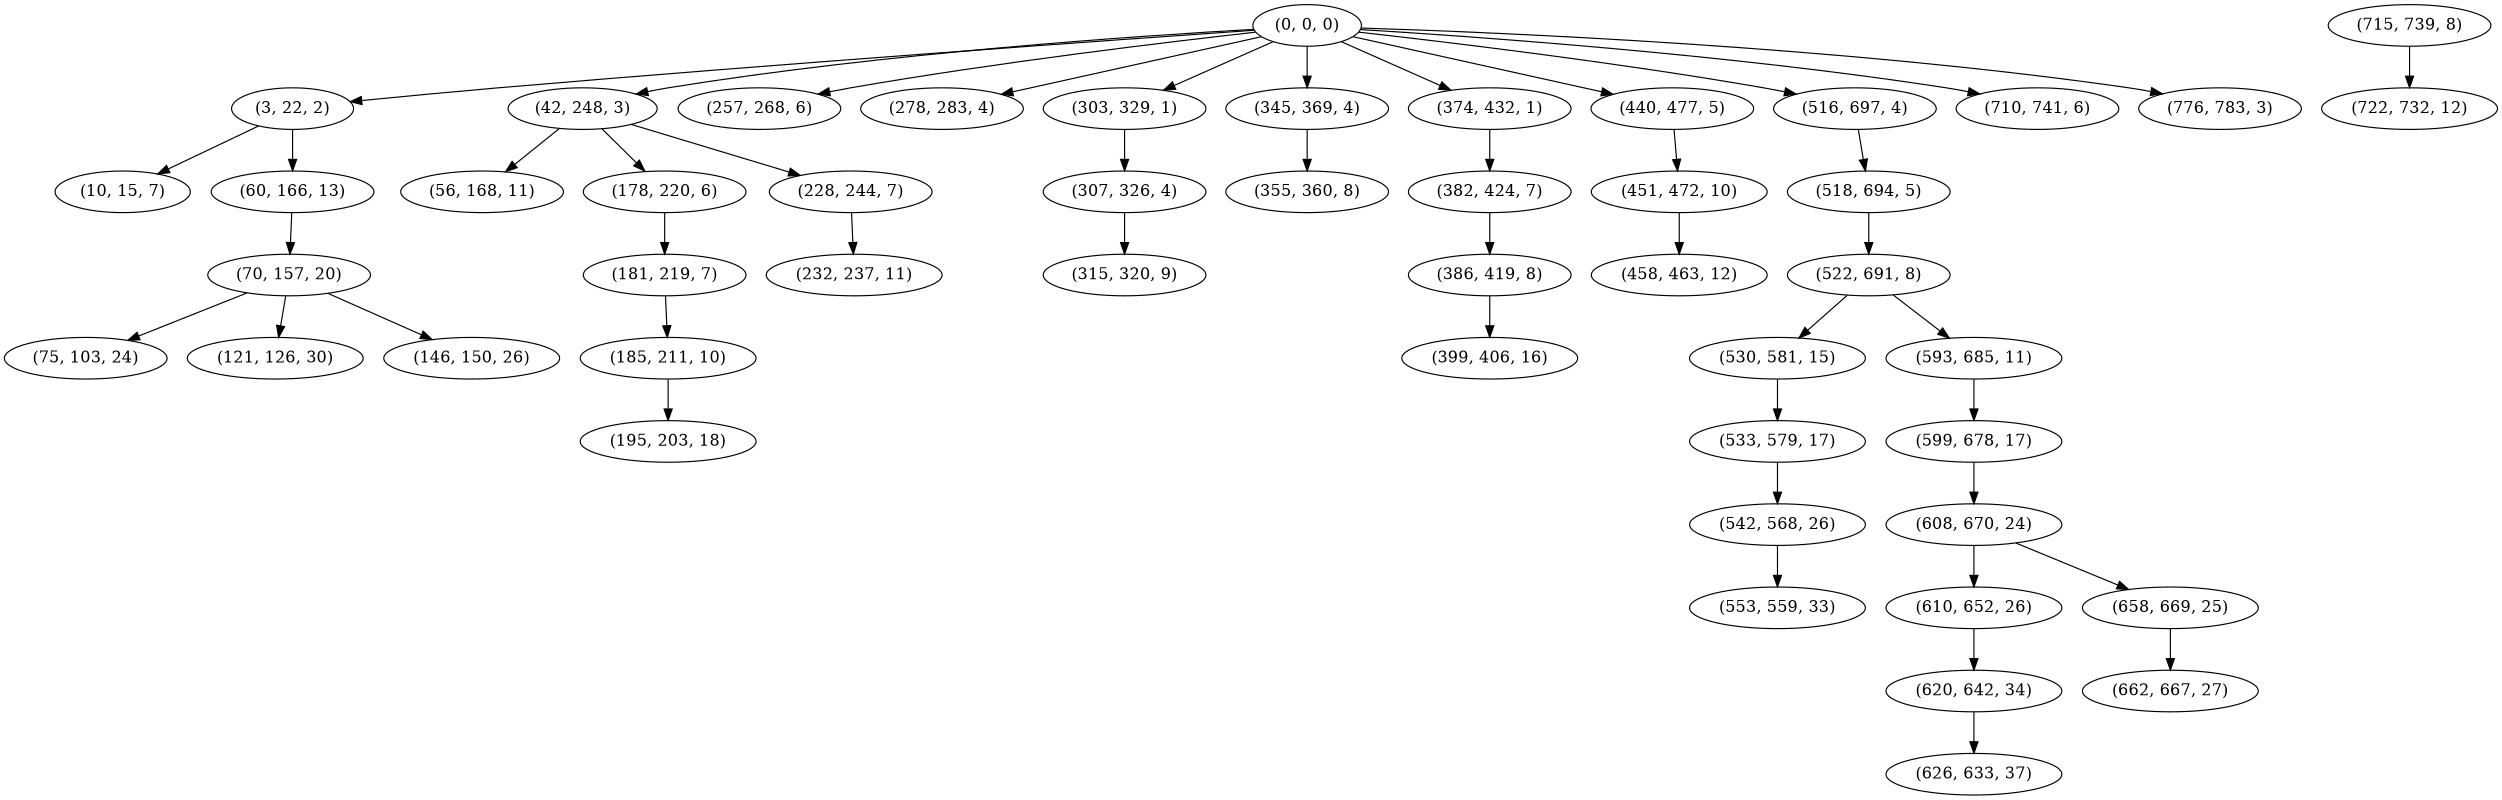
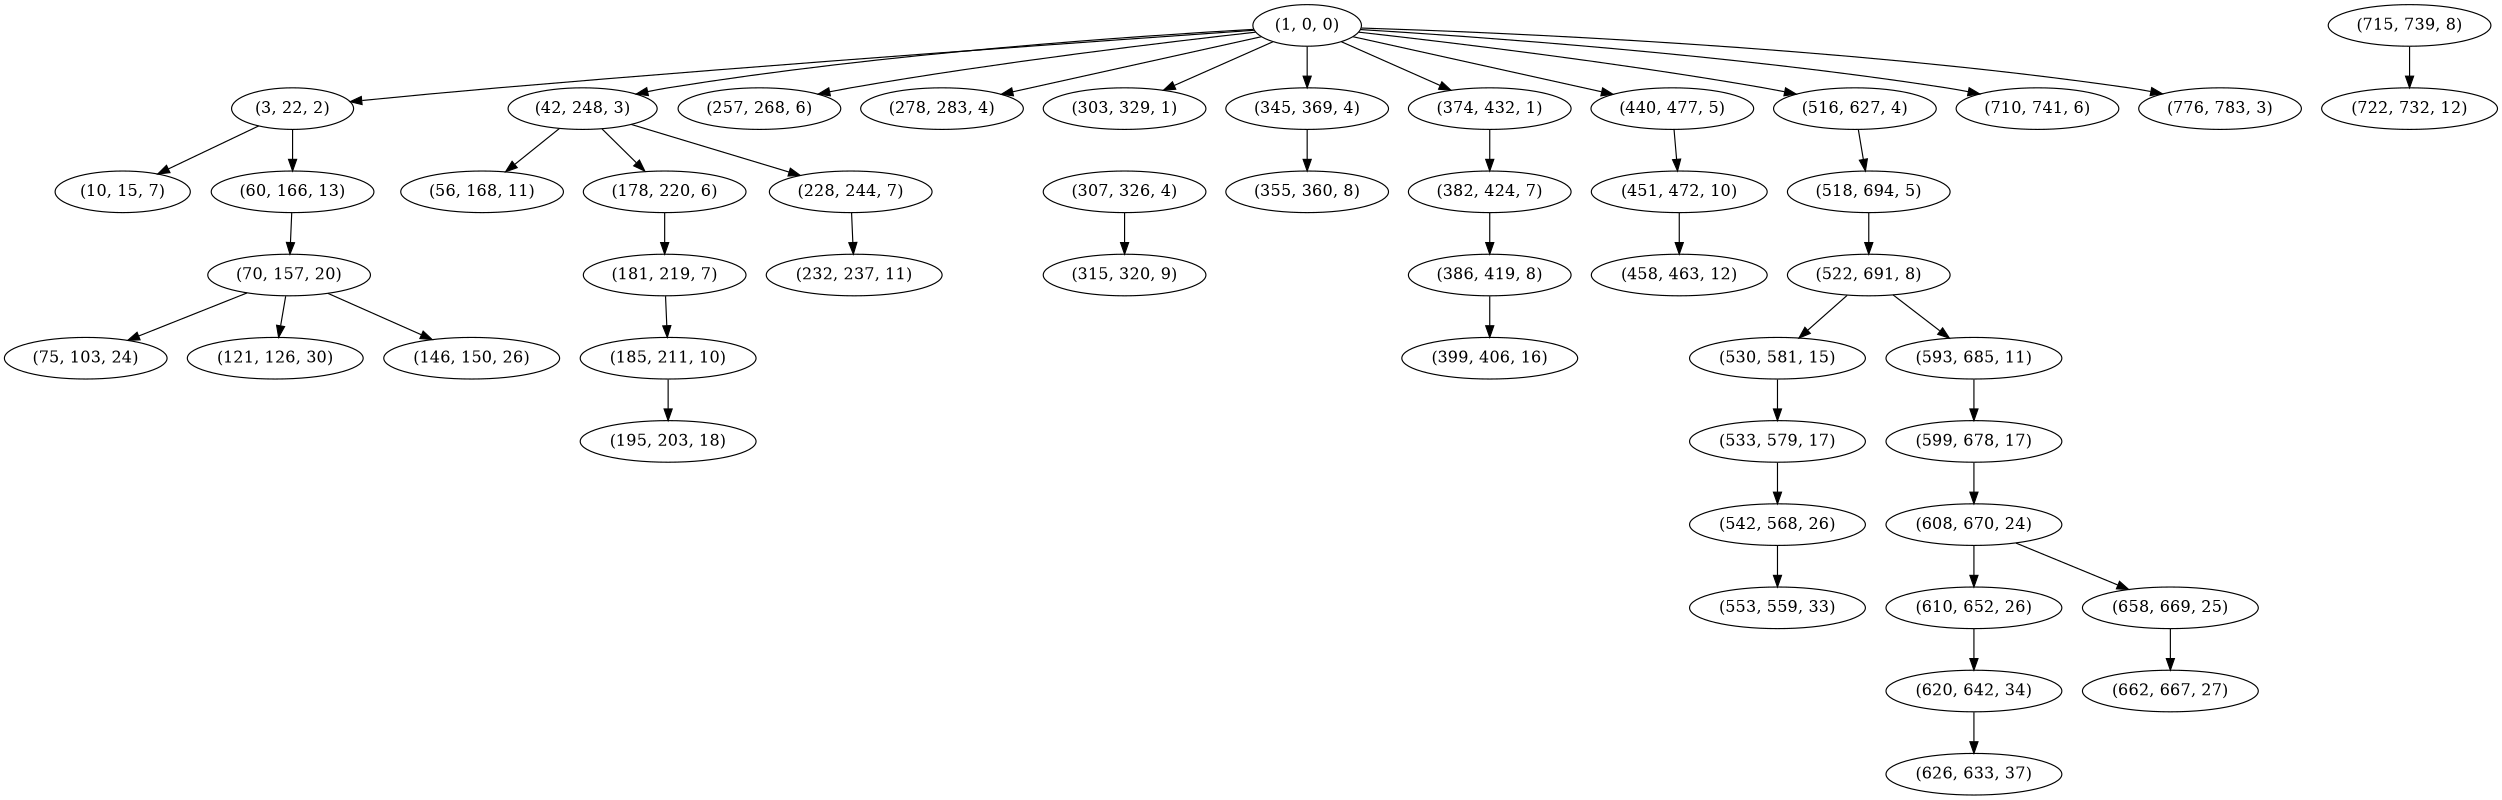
(1307, 25) -> (1307, 25)
(1855, 109) -> (1855, 109)
(1125, 145) -> none
